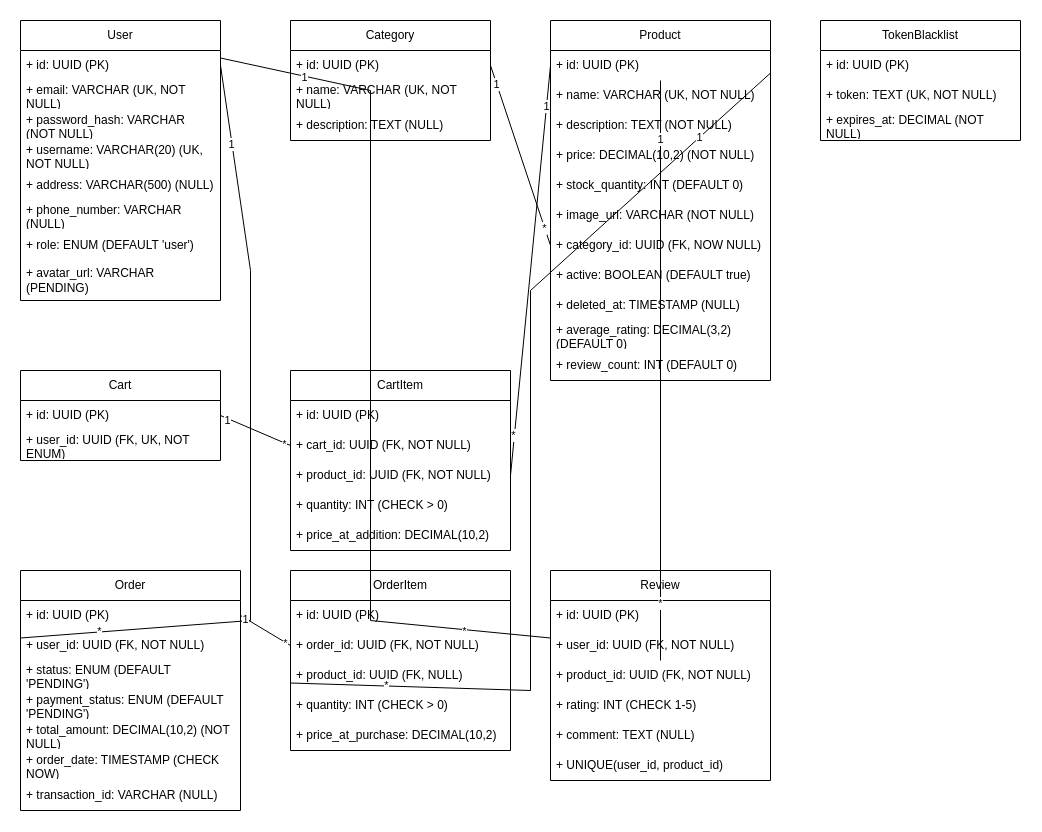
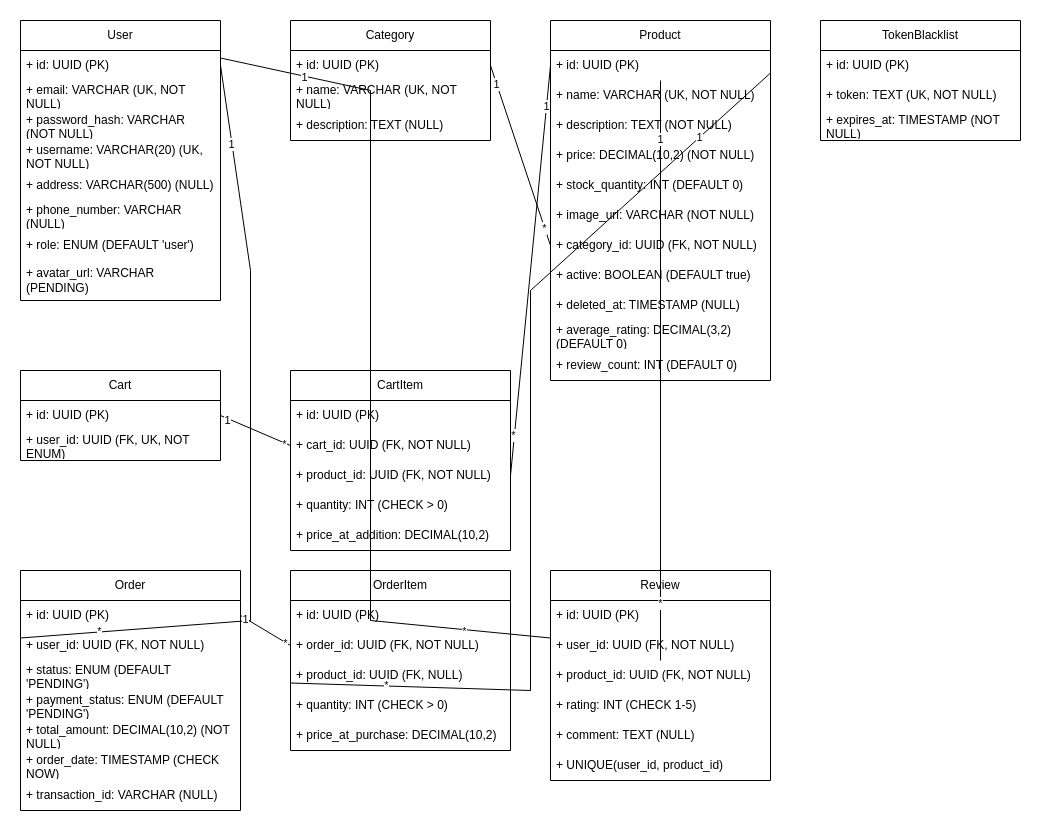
(922, 126) -> (922, 126)
(658, 246) -> (658, 246)
